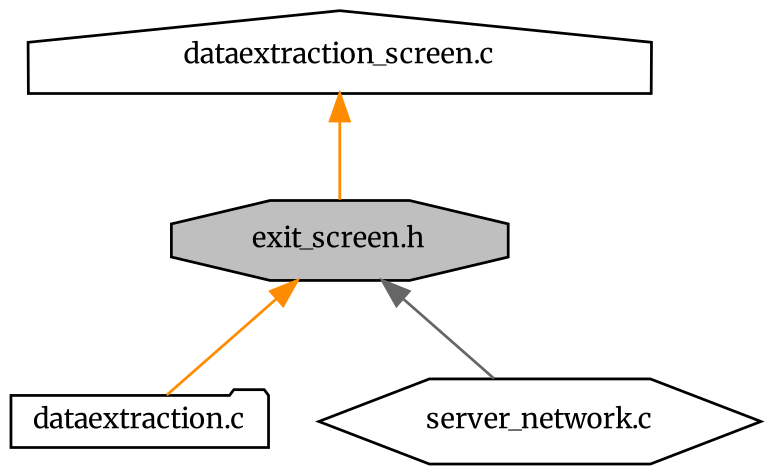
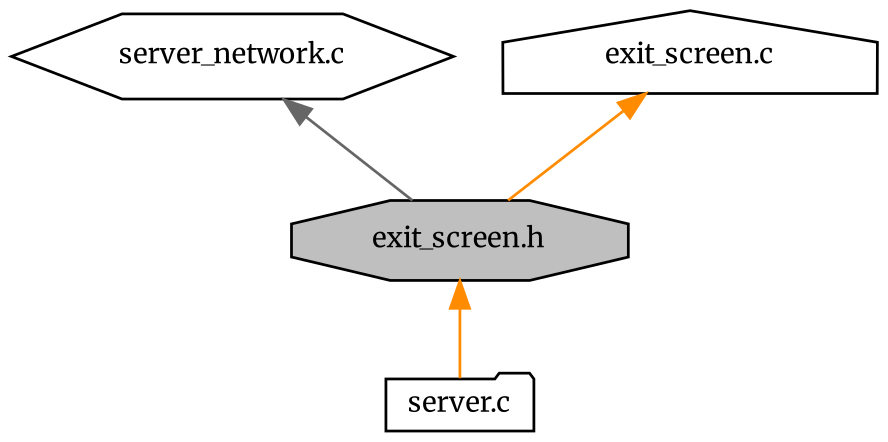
(340, 56) -> (690, 56)
(449, 339) -> (359, 159)
(140, 421) -> (460, 405)
